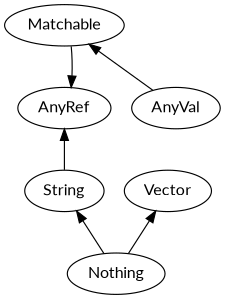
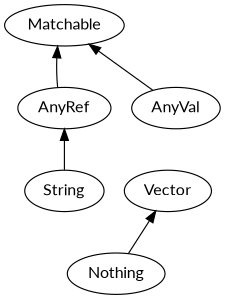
(72, 61) -> (57, 73)
(93, 237) -> none
